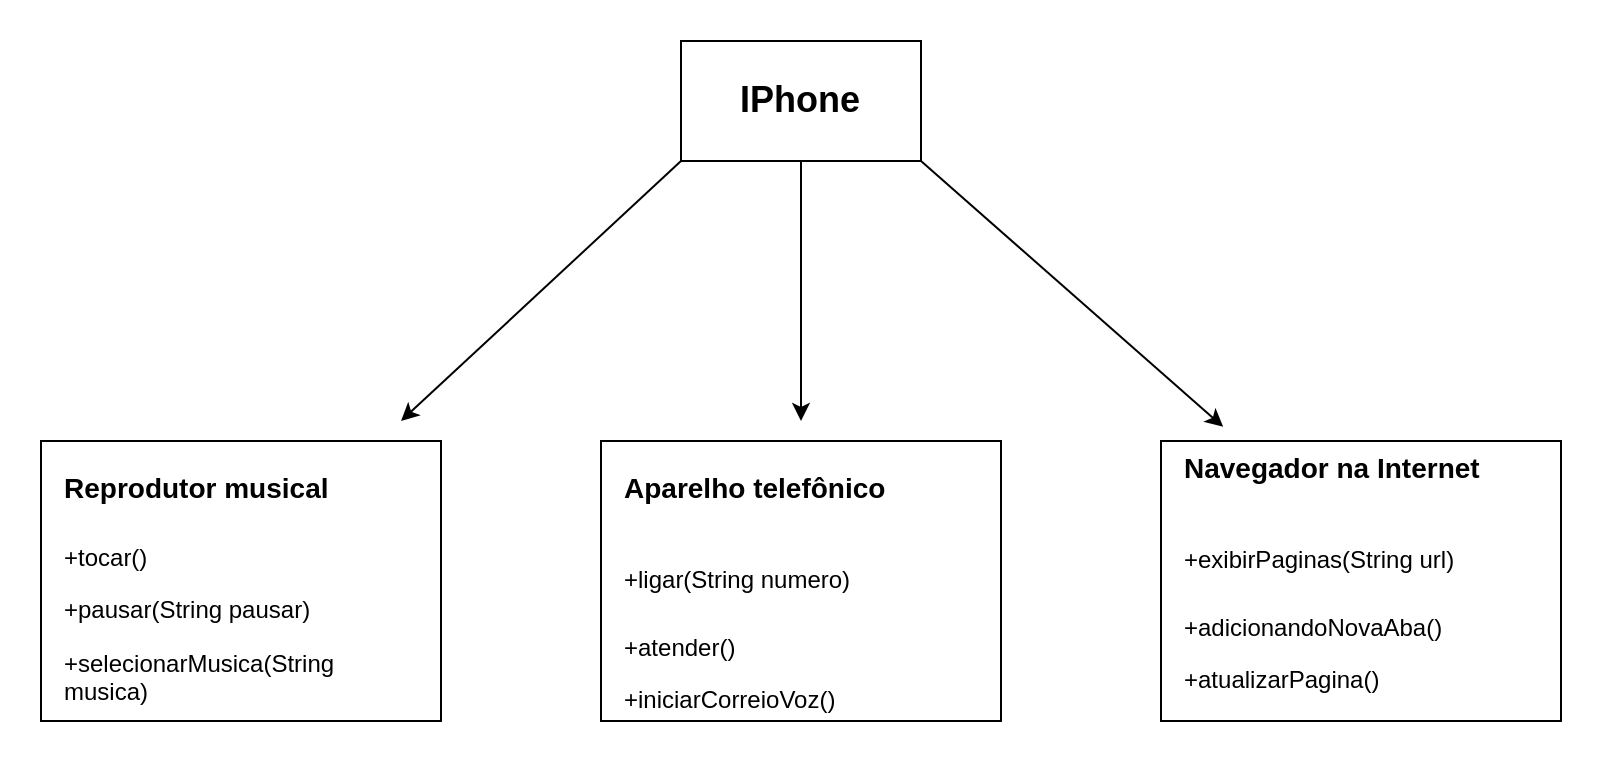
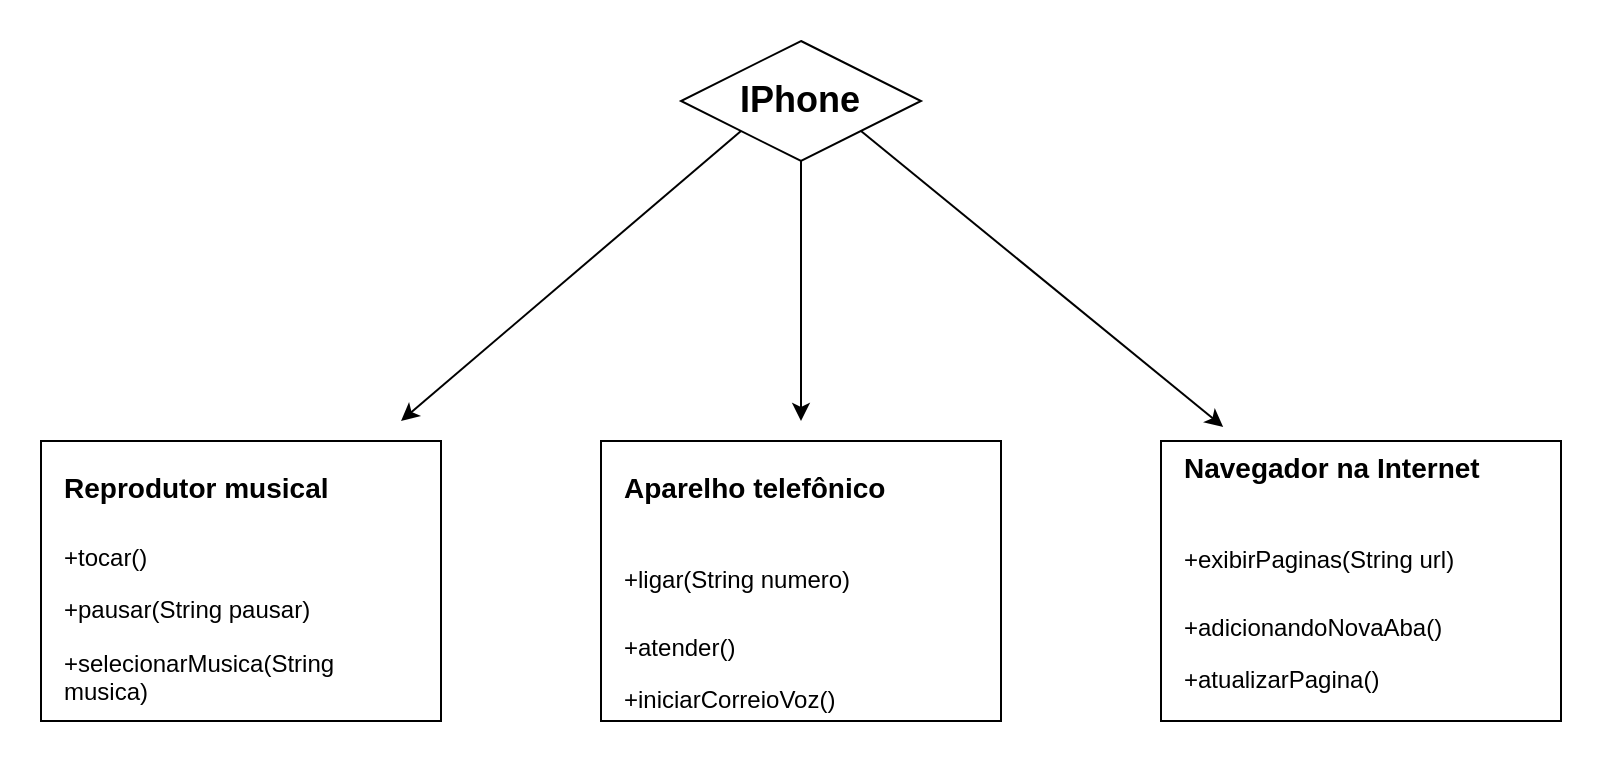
(801, 101) -> (801, 101)
